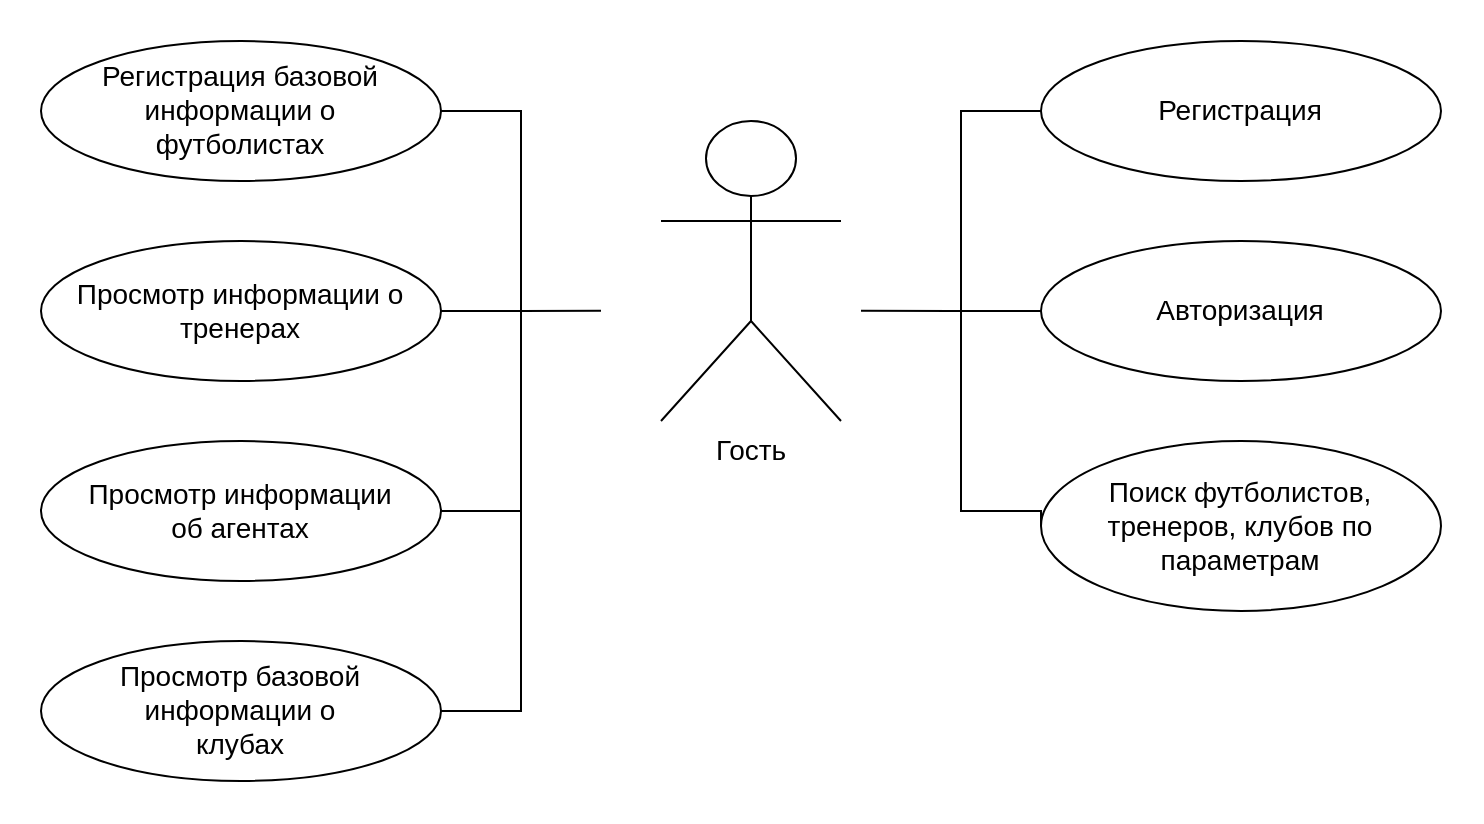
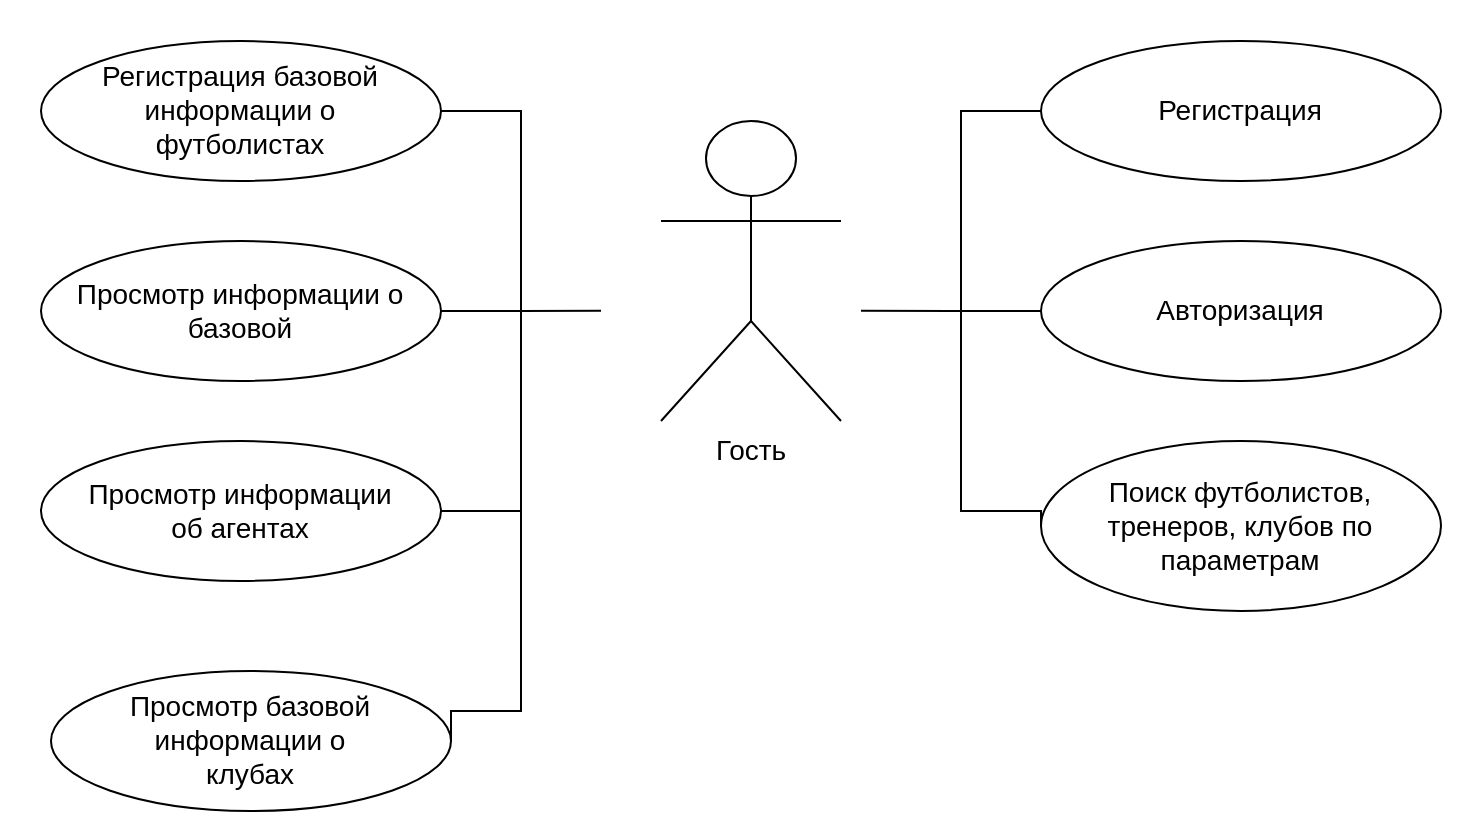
(241, 311) -> (241, 311)
(241, 711) -> (251, 741)
